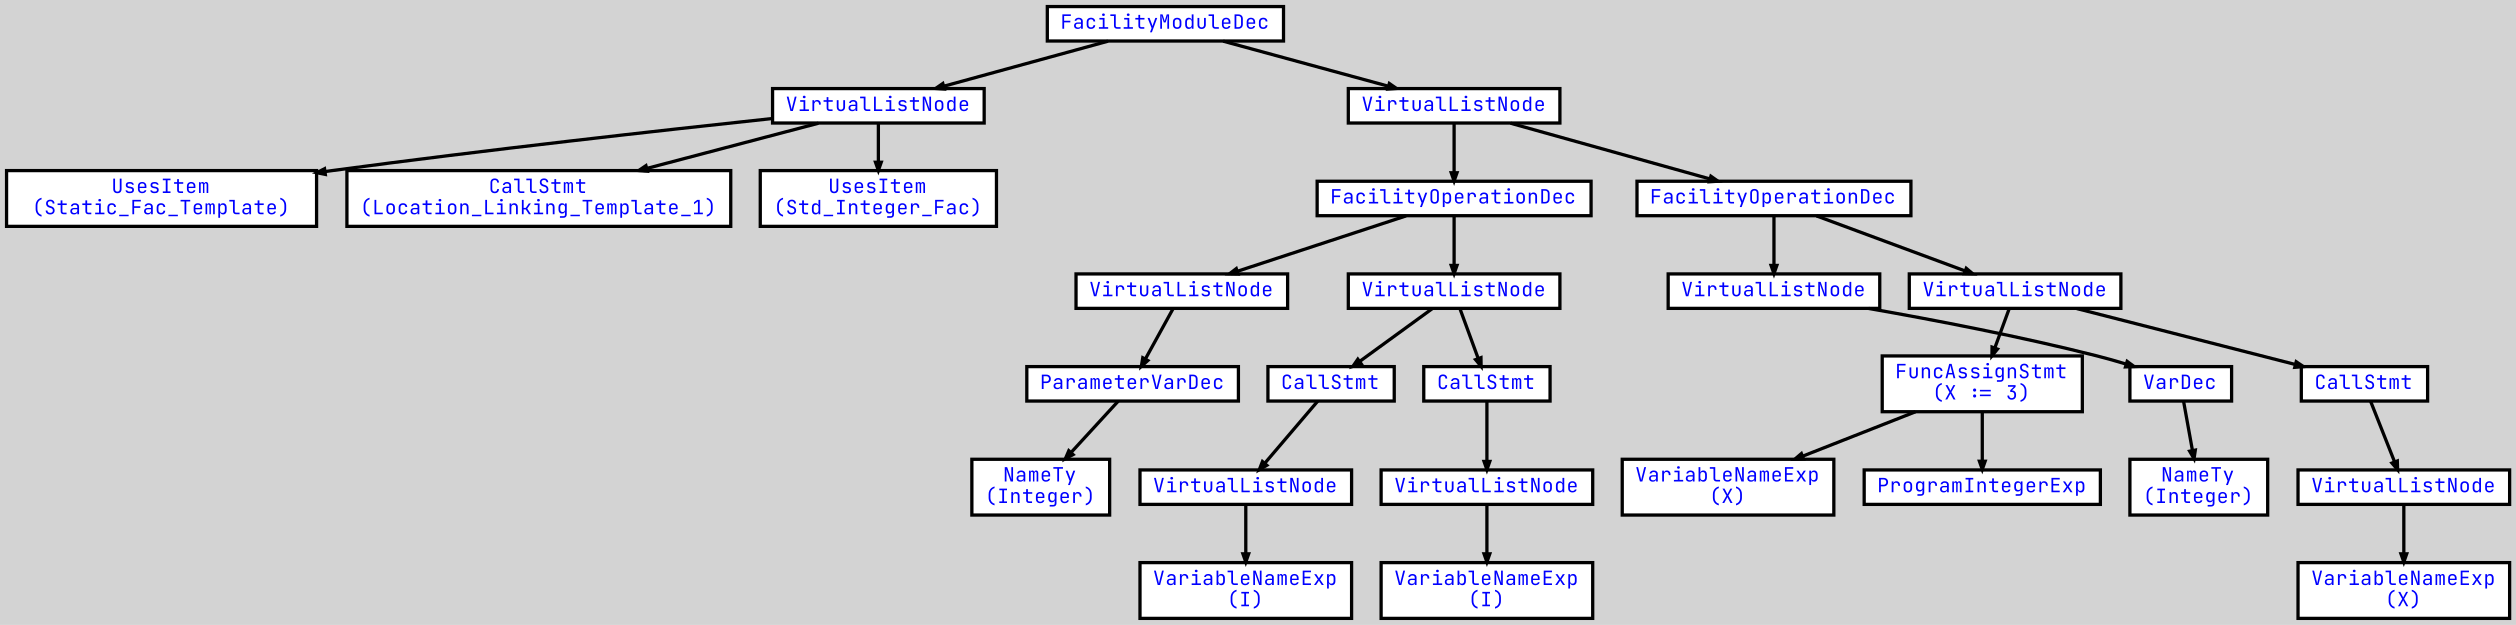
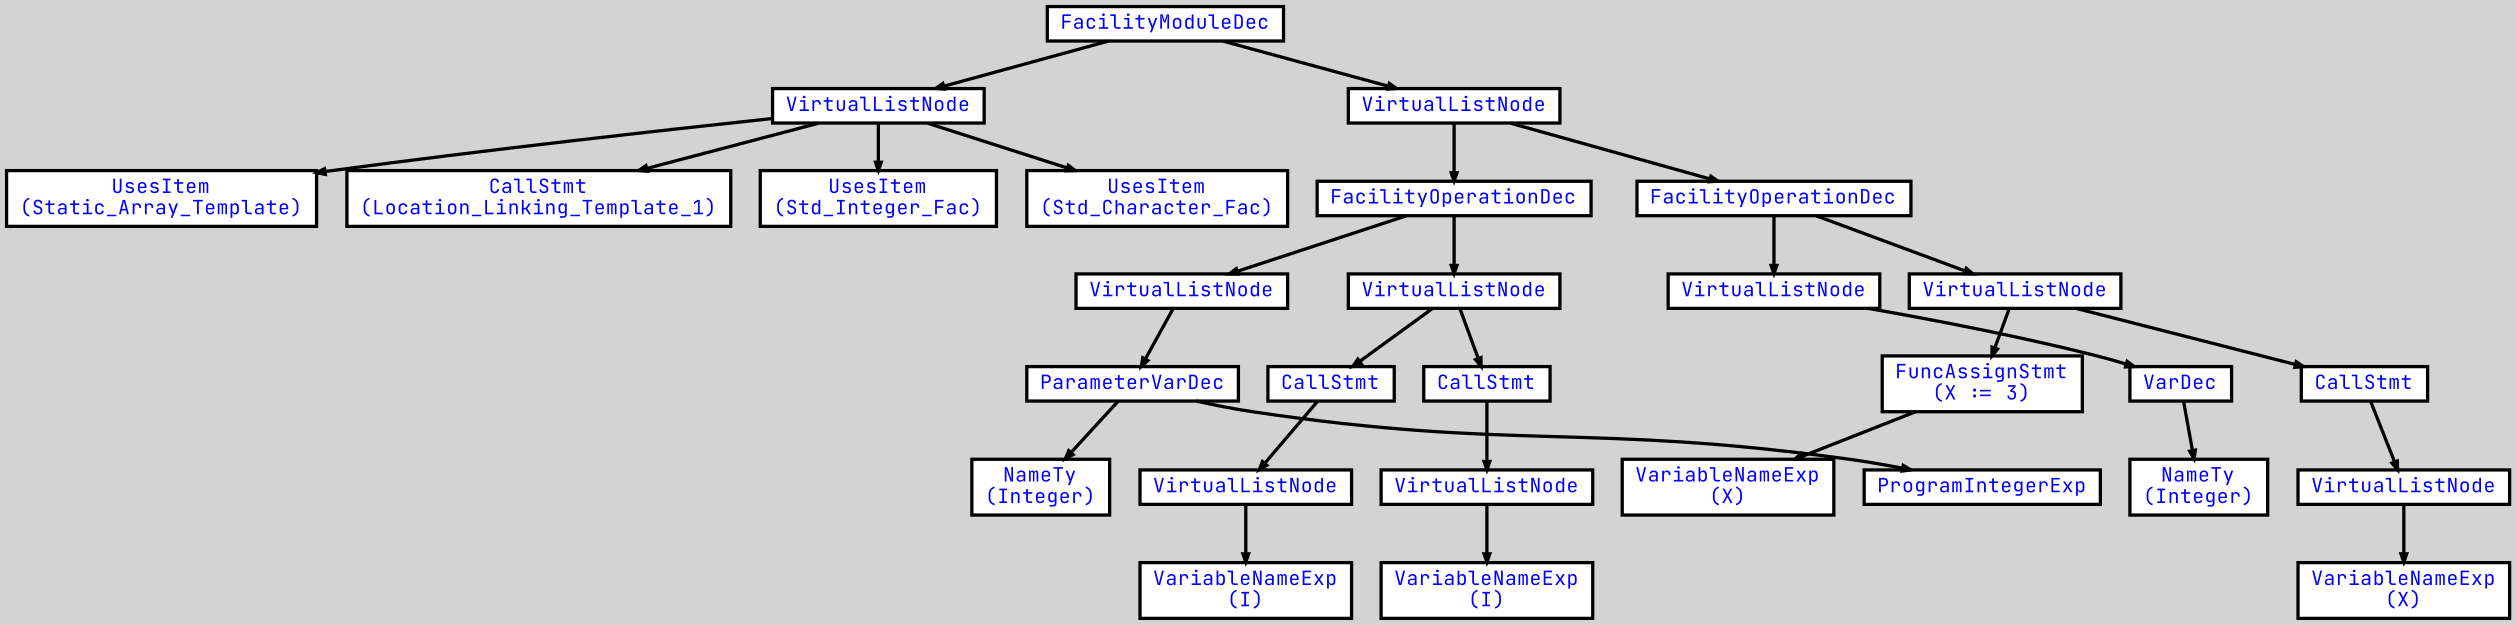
(162, 198) -> (162, 198)
none -> (1157, 198)
(1982, 436) -> (1549, 436)
